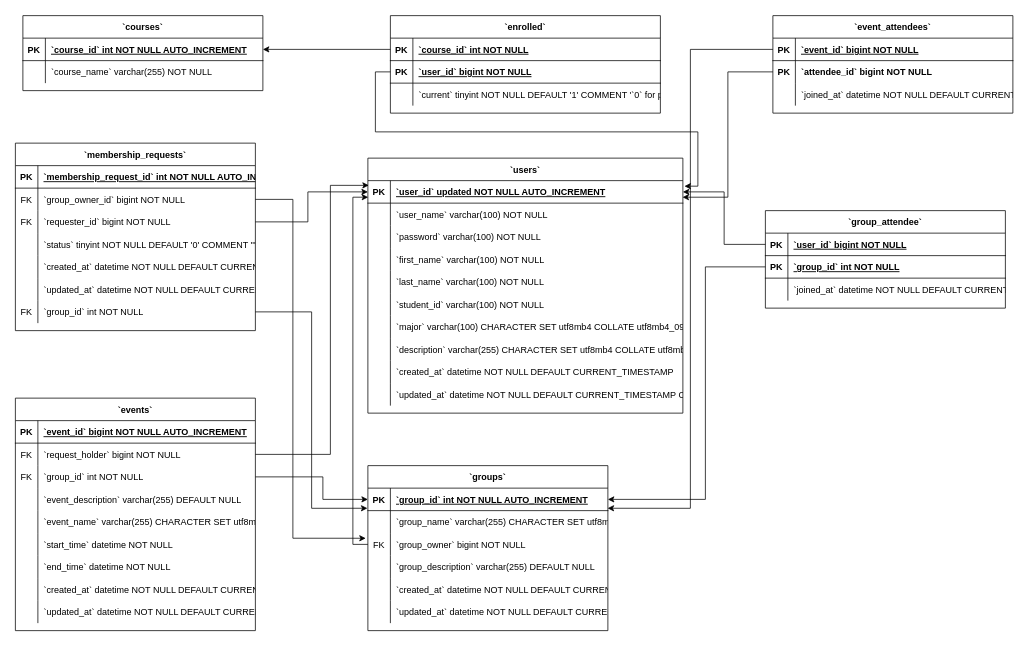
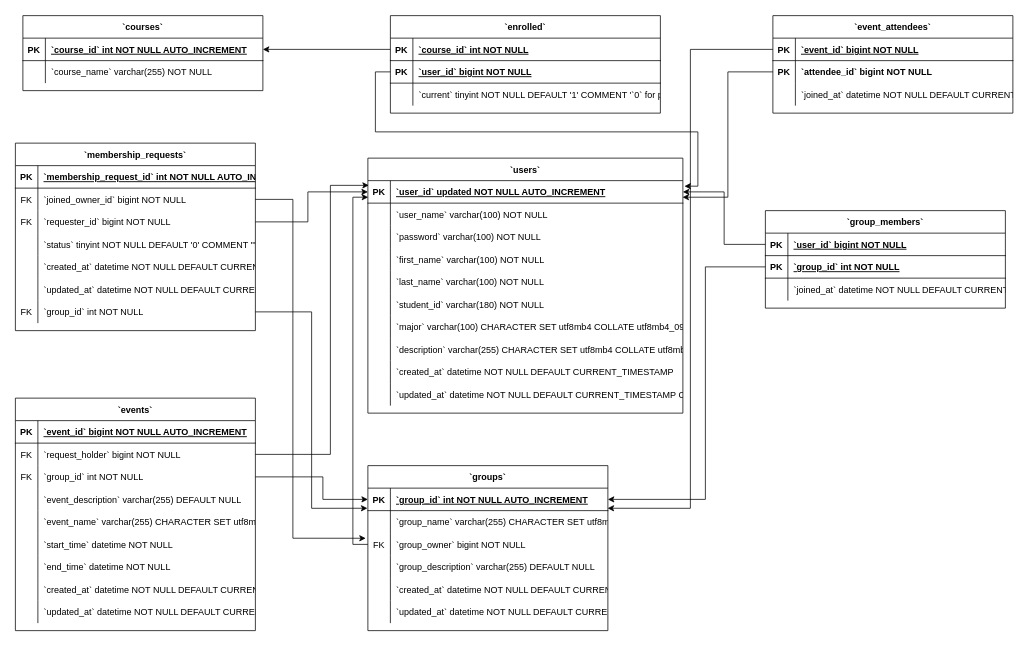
(117, 200) -> (118, 200)
(885, 222) -> (885, 222)
(477, 305) -> (477, 305)
